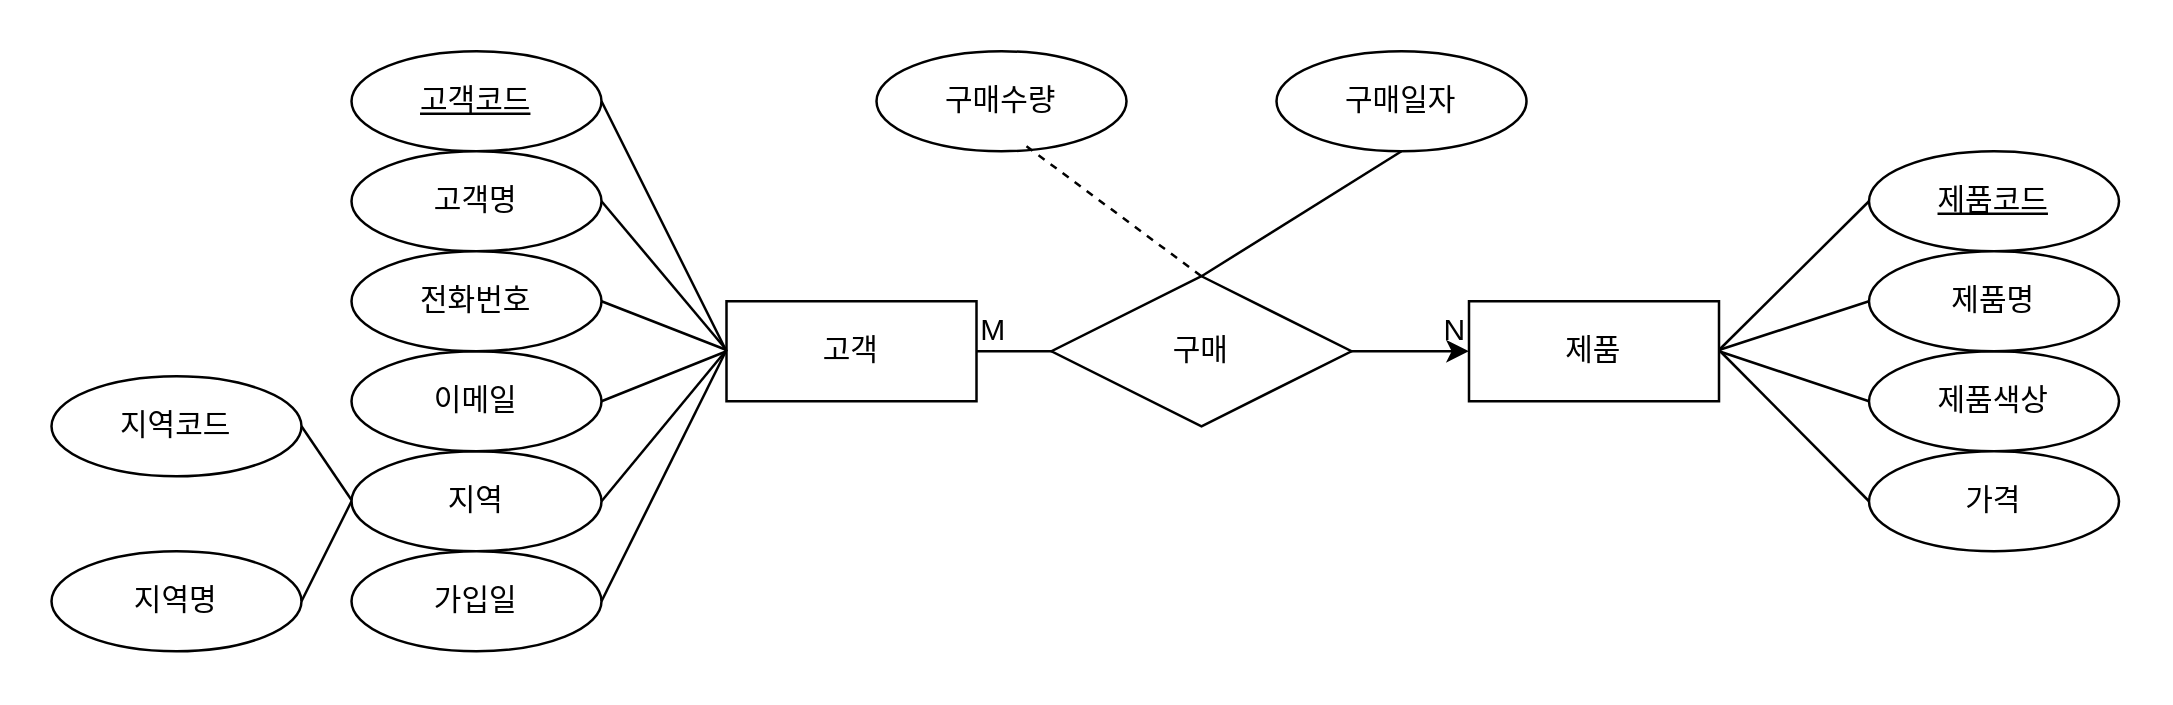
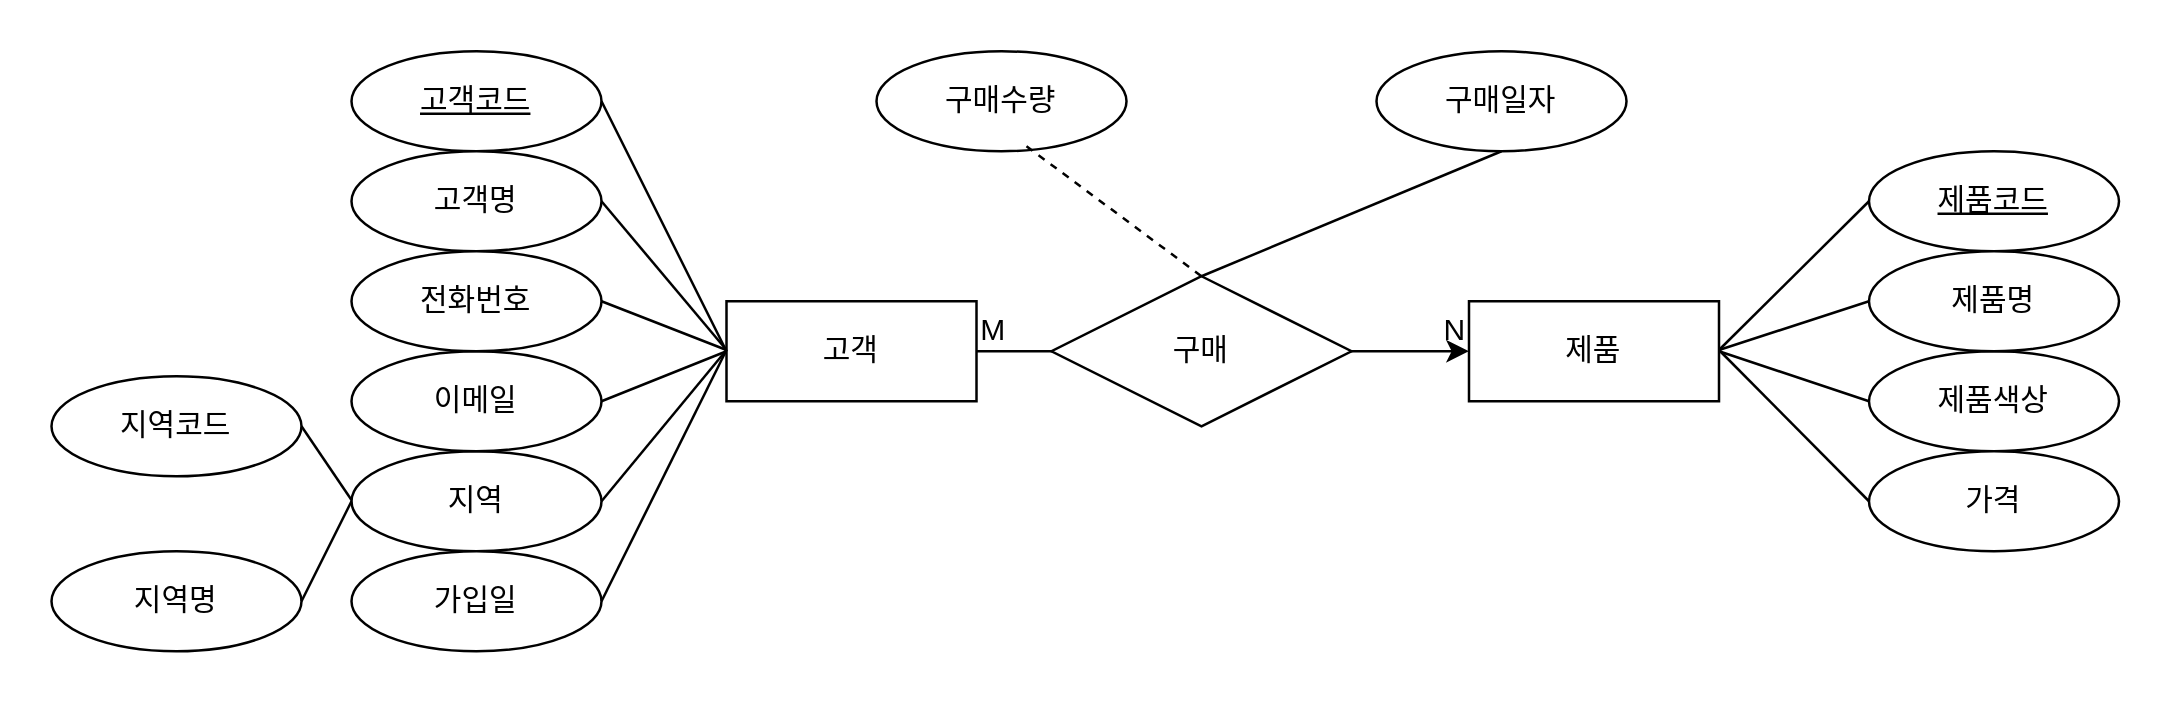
(1401, 101) -> (1501, 101)
